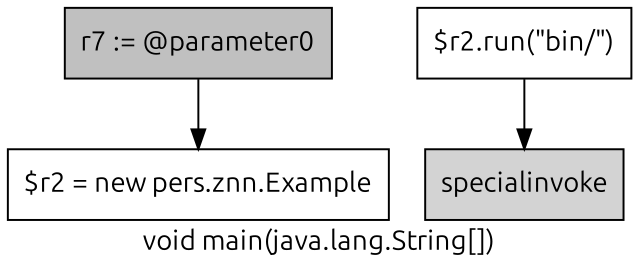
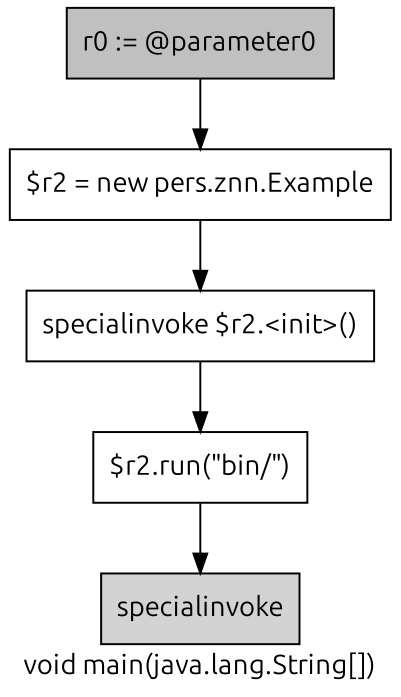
(198, 43) -> (200, 43)
none -> (200, 326)
